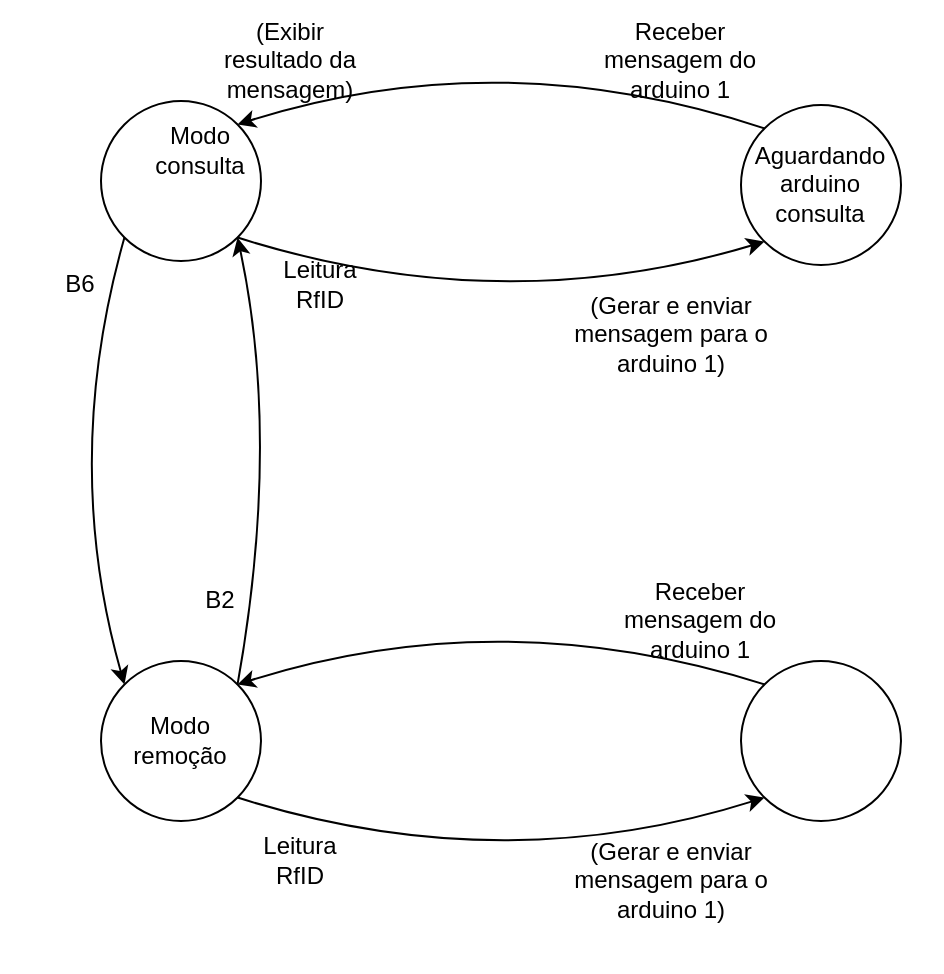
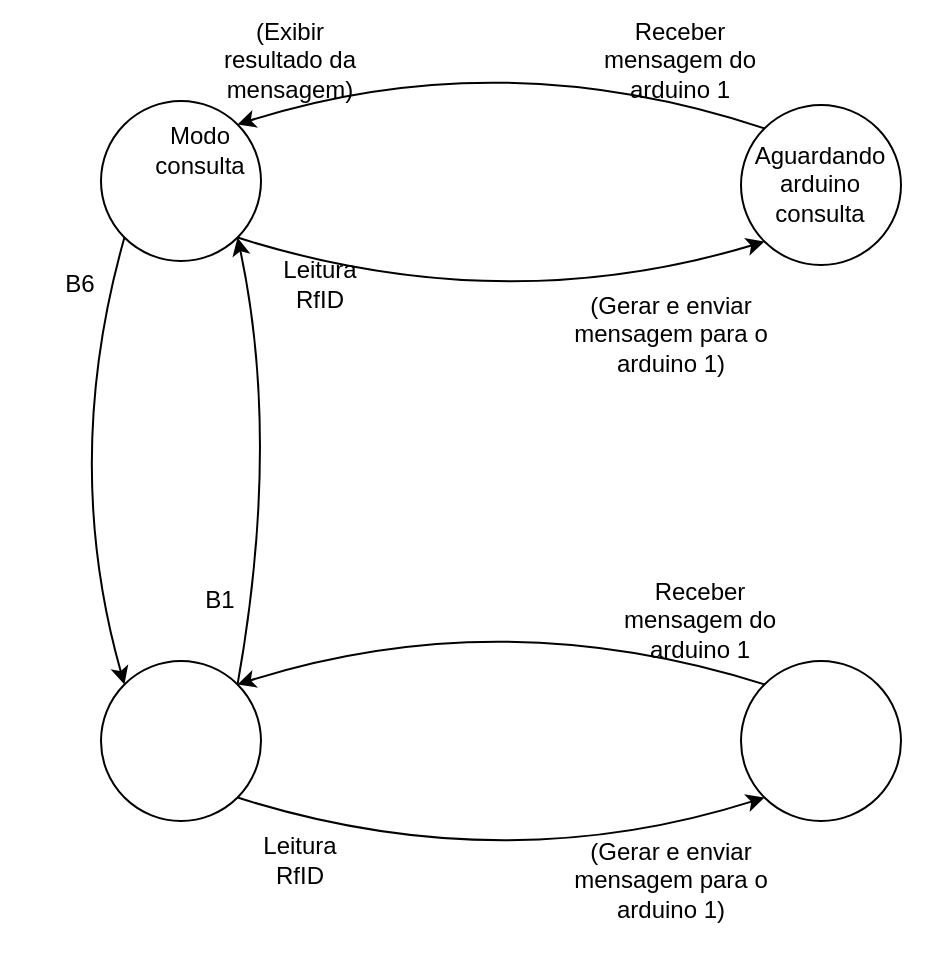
(221, 601) -> (221, 601)
(181, 741) -> none
